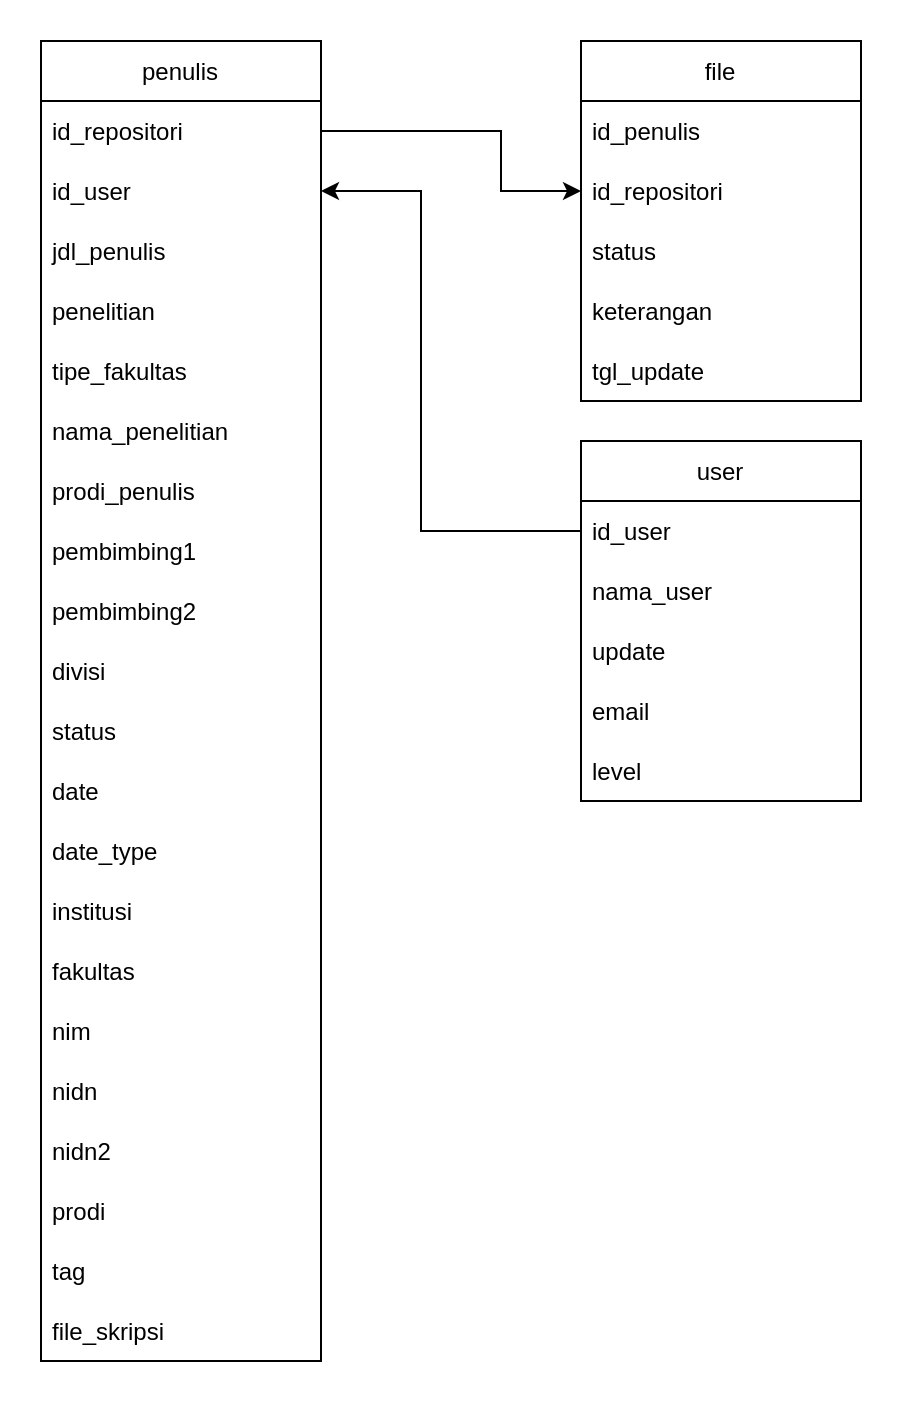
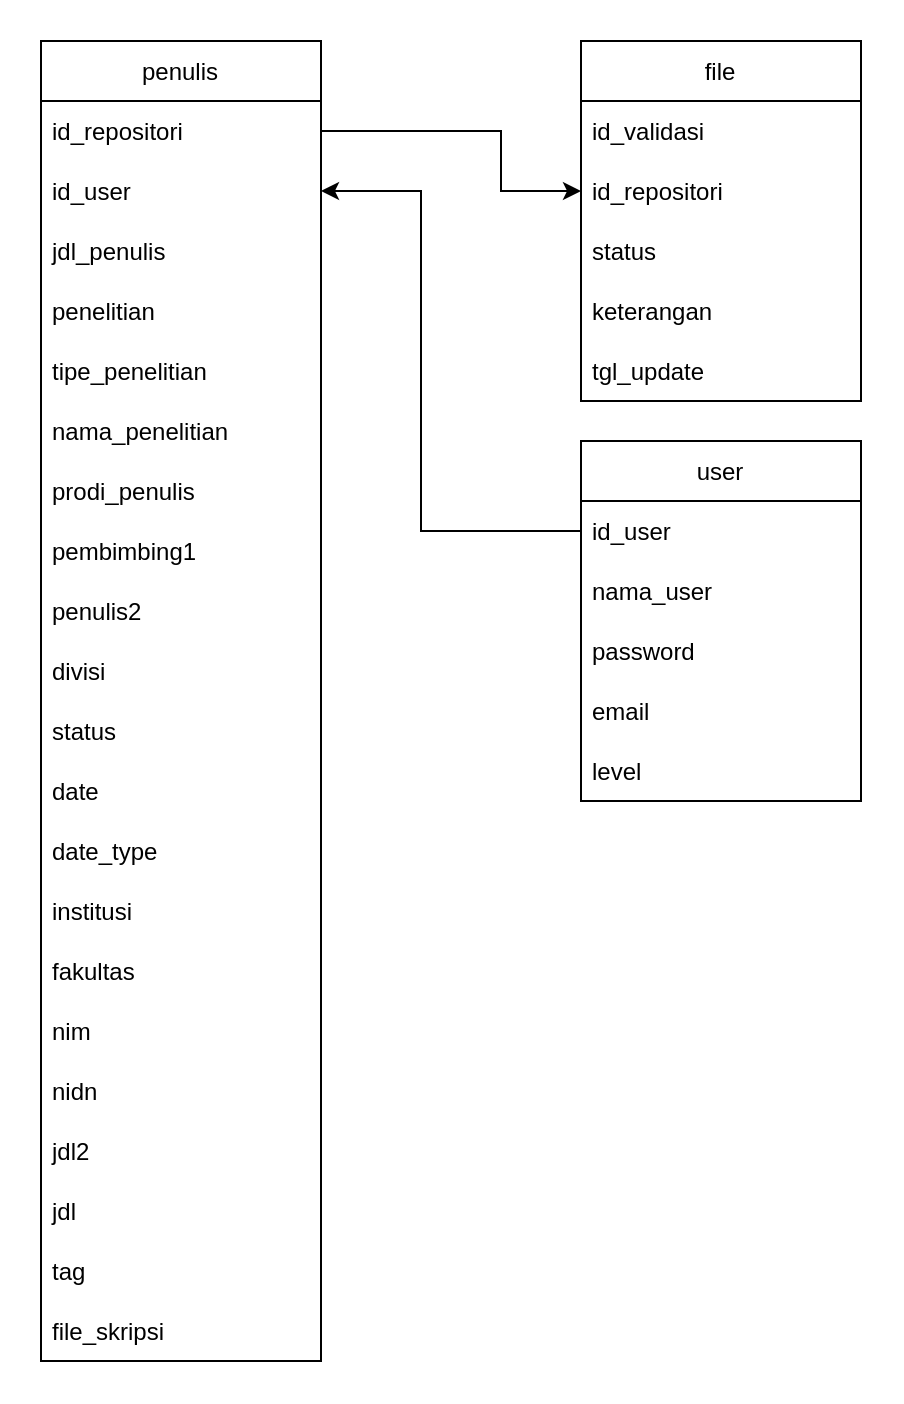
(650, 132) -> (653, 132)
(133, 372) -> (140, 372)
(120, 612) -> (100, 612)
(632, 652) -> (646, 652)
(82, 1152) -> (76, 1152)
(82, 1212) -> (69, 1212)
